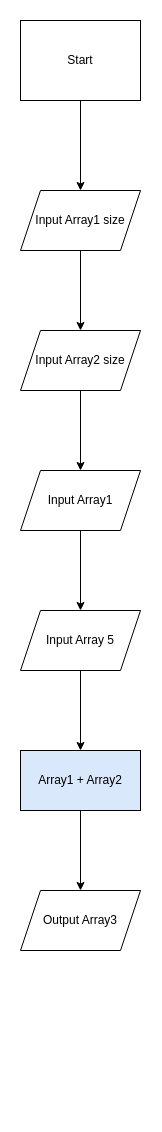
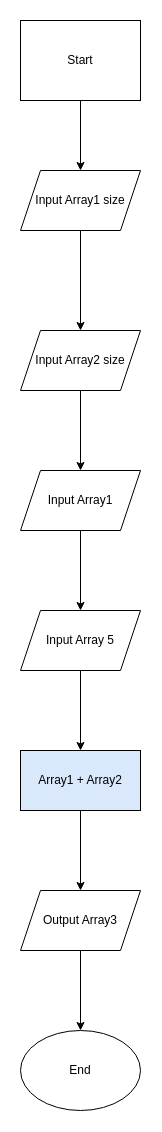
(81, 221) -> (81, 201)
none -> (81, 987)
none -> (81, 1071)
